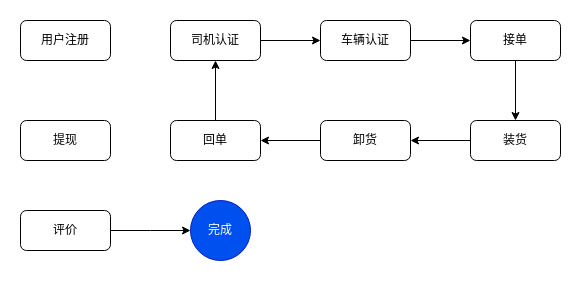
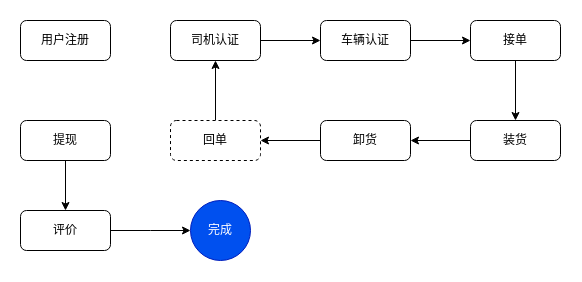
(216, 141) -> (216, 141)
none -> (66, 182)
